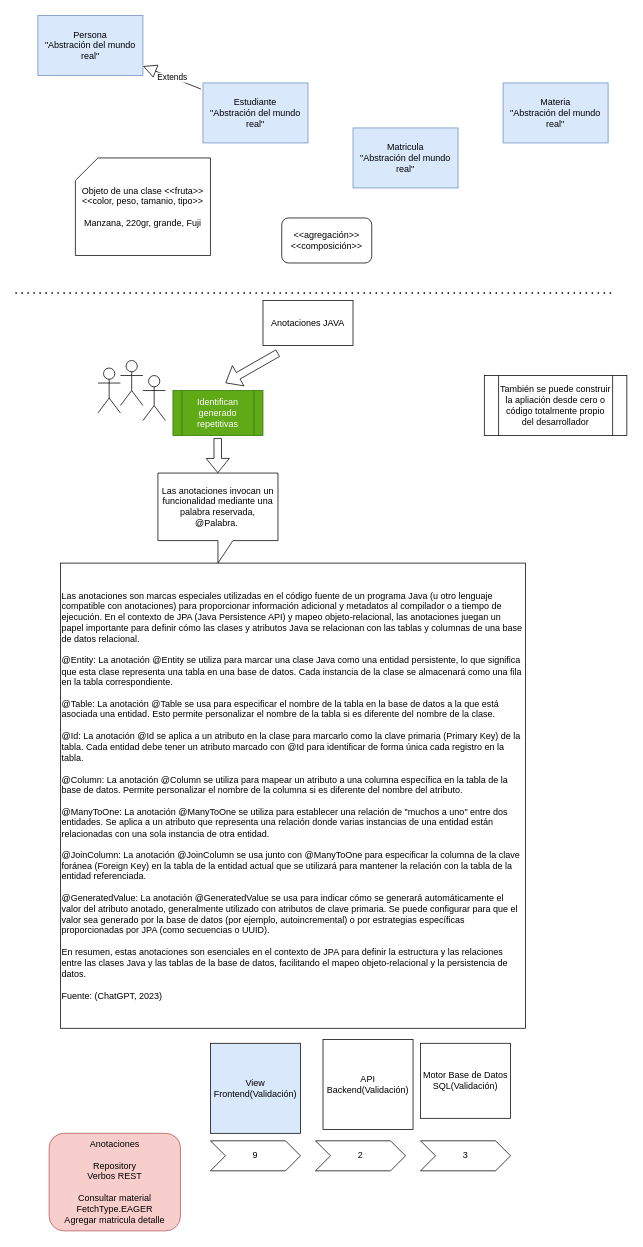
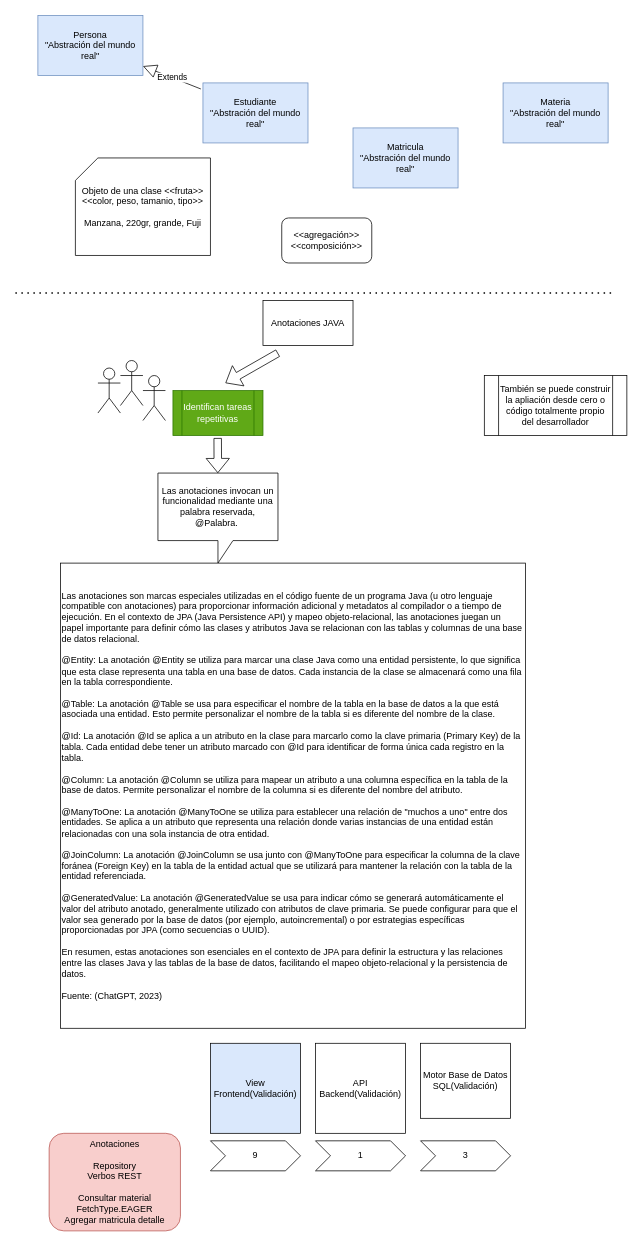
(218, 413) -> (218, 413)
(368, 1084) -> (360, 1088)
(360, 1155) -> (360, 1155)
